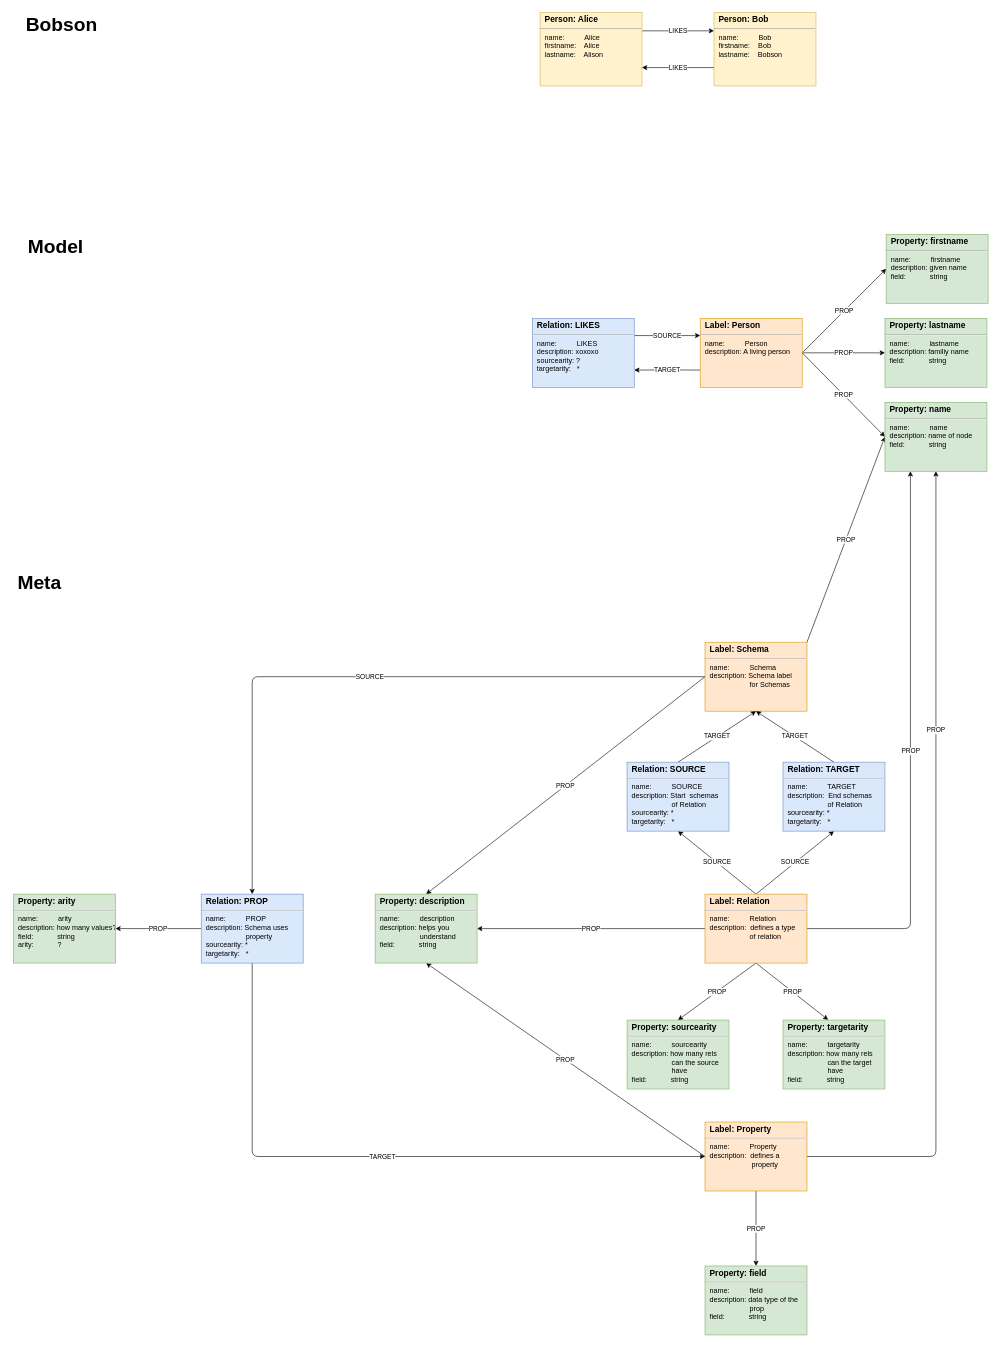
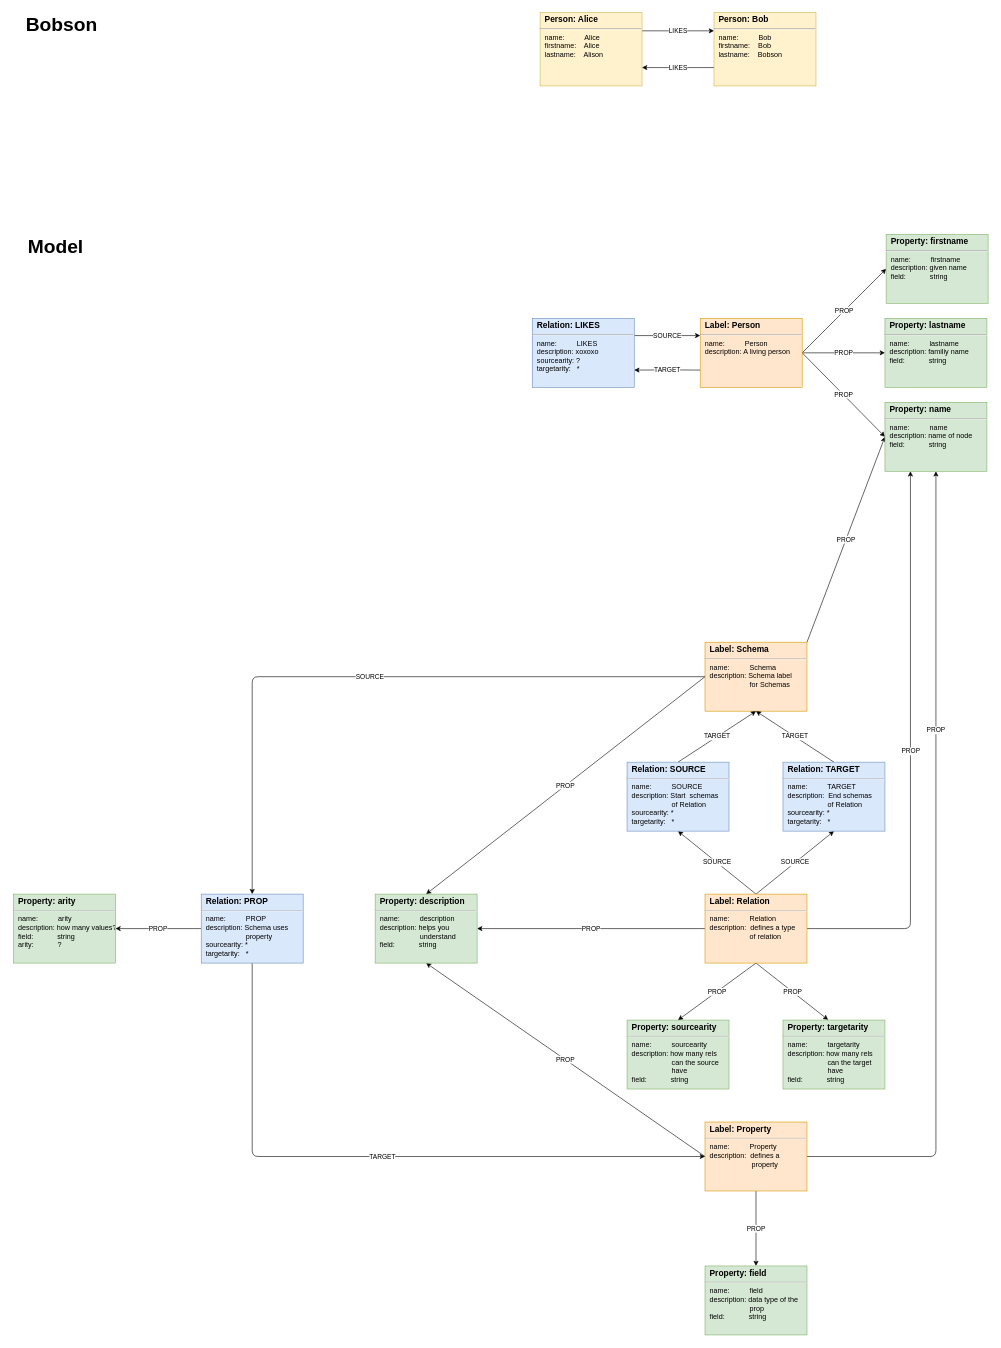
(39, 582) -> none
